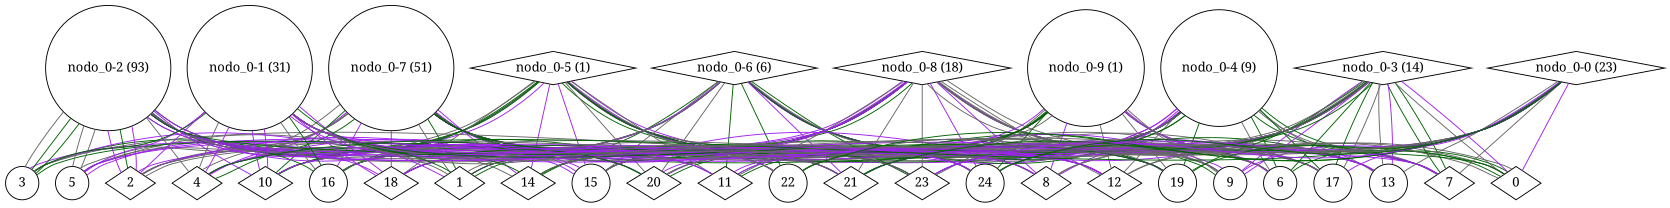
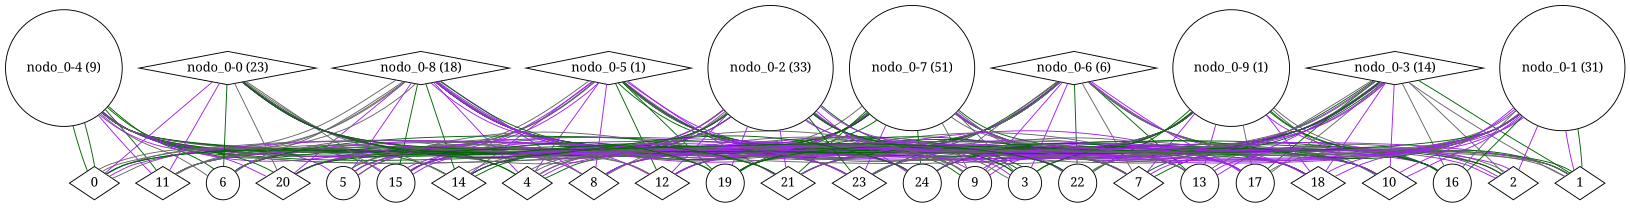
(108, 68) -> (771, 68)
(1019, 131) -> (539, 139)
(402, 134) -> (1214, 146)
(1407, 146) -> (764, 132)
none -> (835, 154)
(500, 155) -> none
(531, 155) -> none
